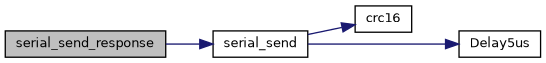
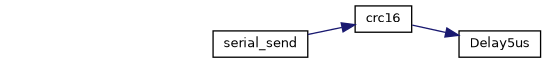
(85, 44) -> none
(377, 44) -> (429, 29)
